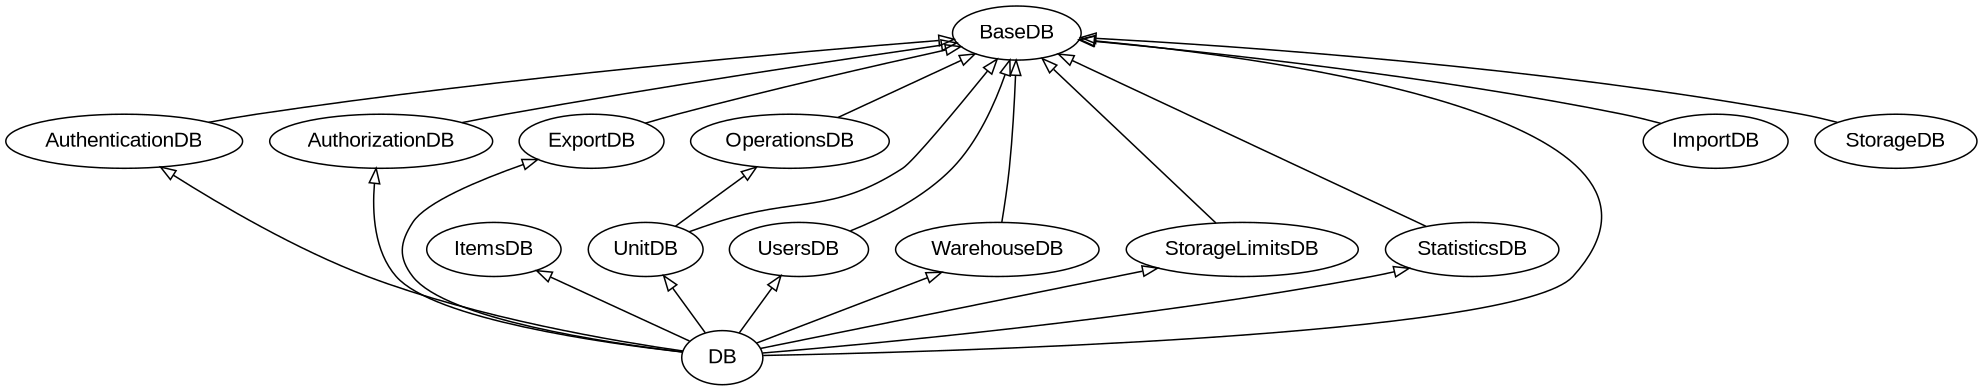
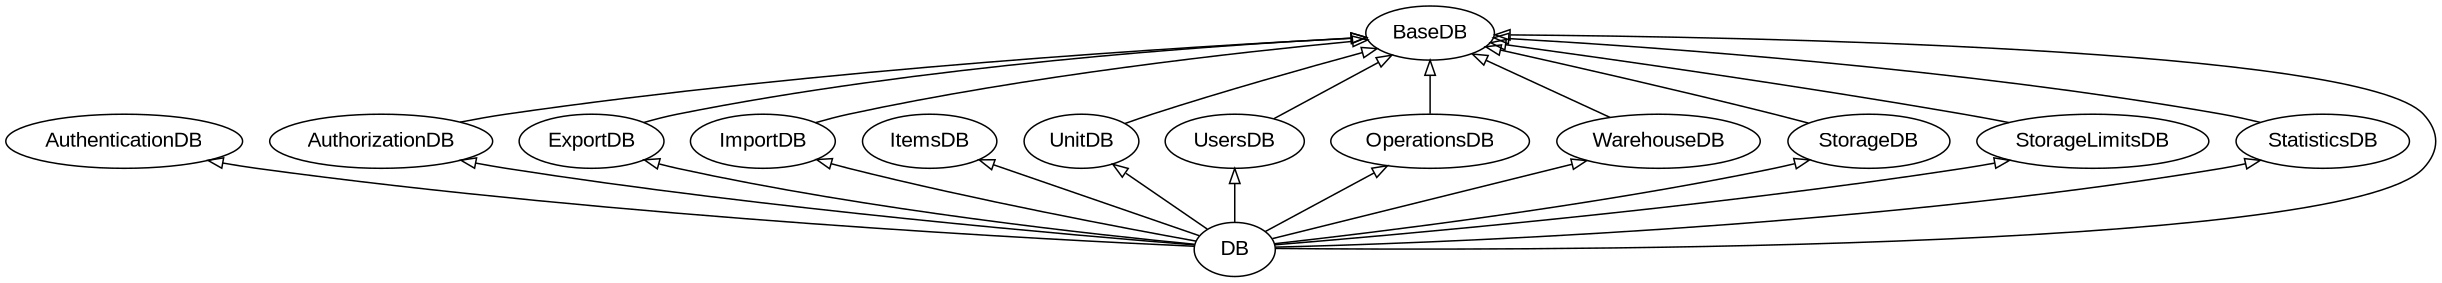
(573, 75) -> none
(710, 201) -> (1320, 202)
none -> (1013, 206)
none -> (1536, 210)
